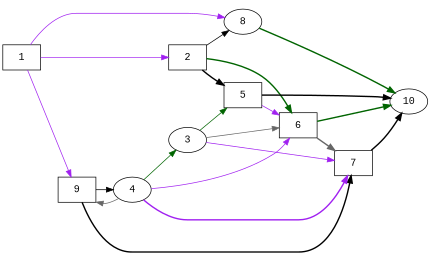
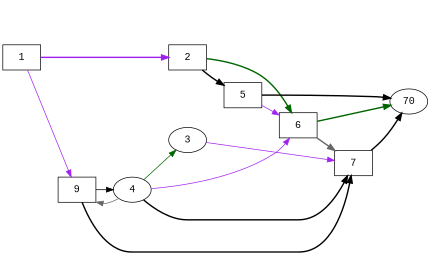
(243, 22) -> none
(101, 57) -> (101, 57)
(409, 102) -> (409, 102)
(211, 121) -> none
(239, 133) -> none
(249, 220) -> (249, 220)
